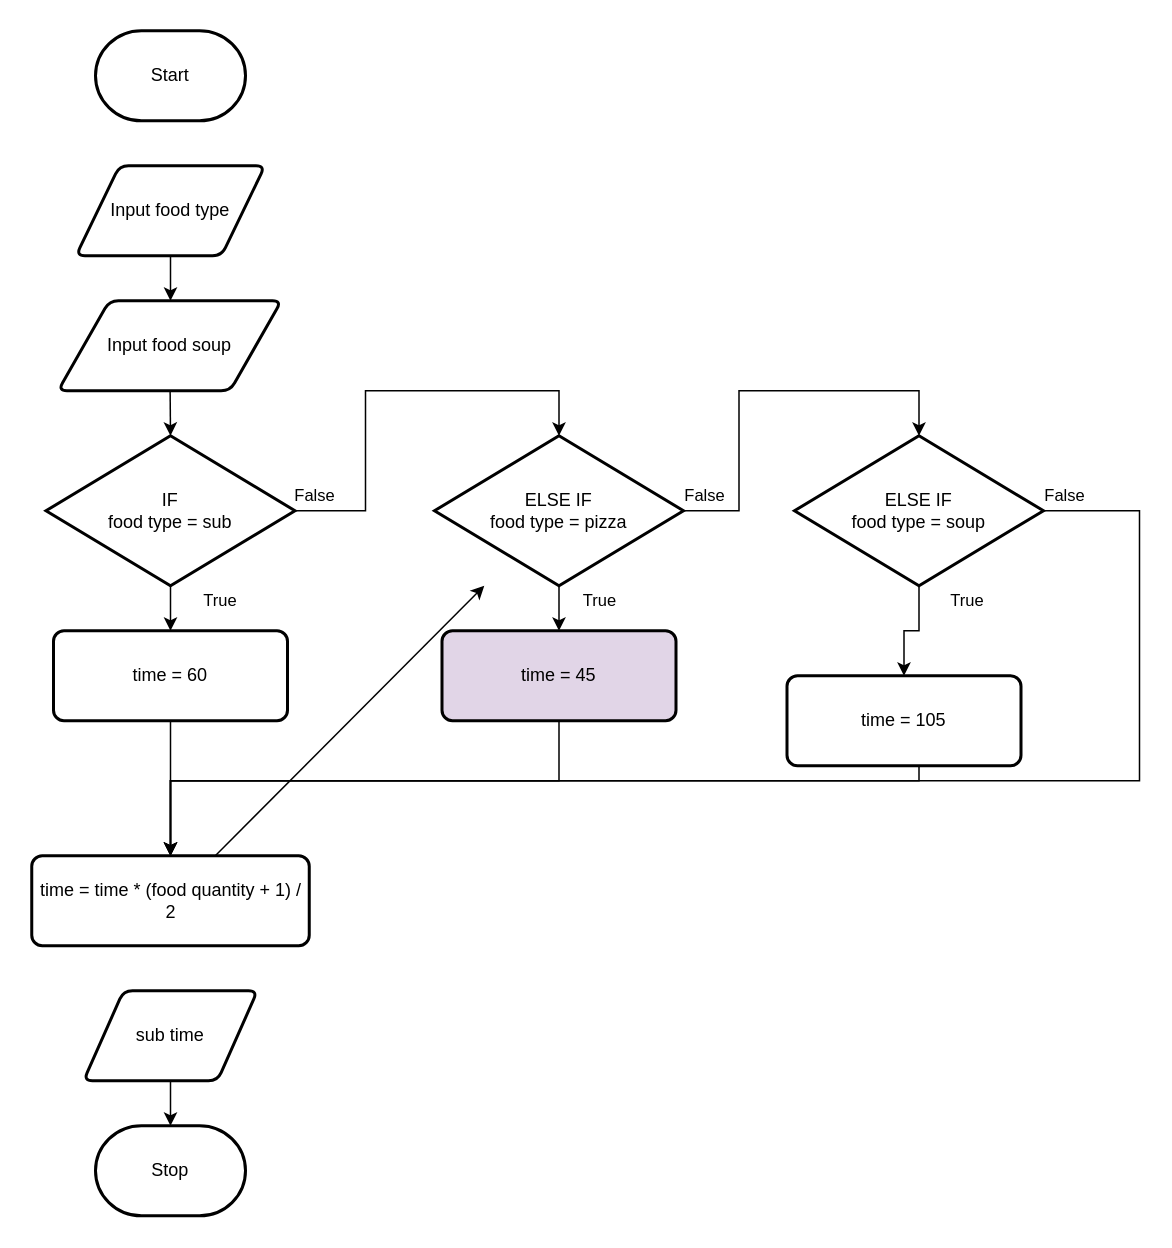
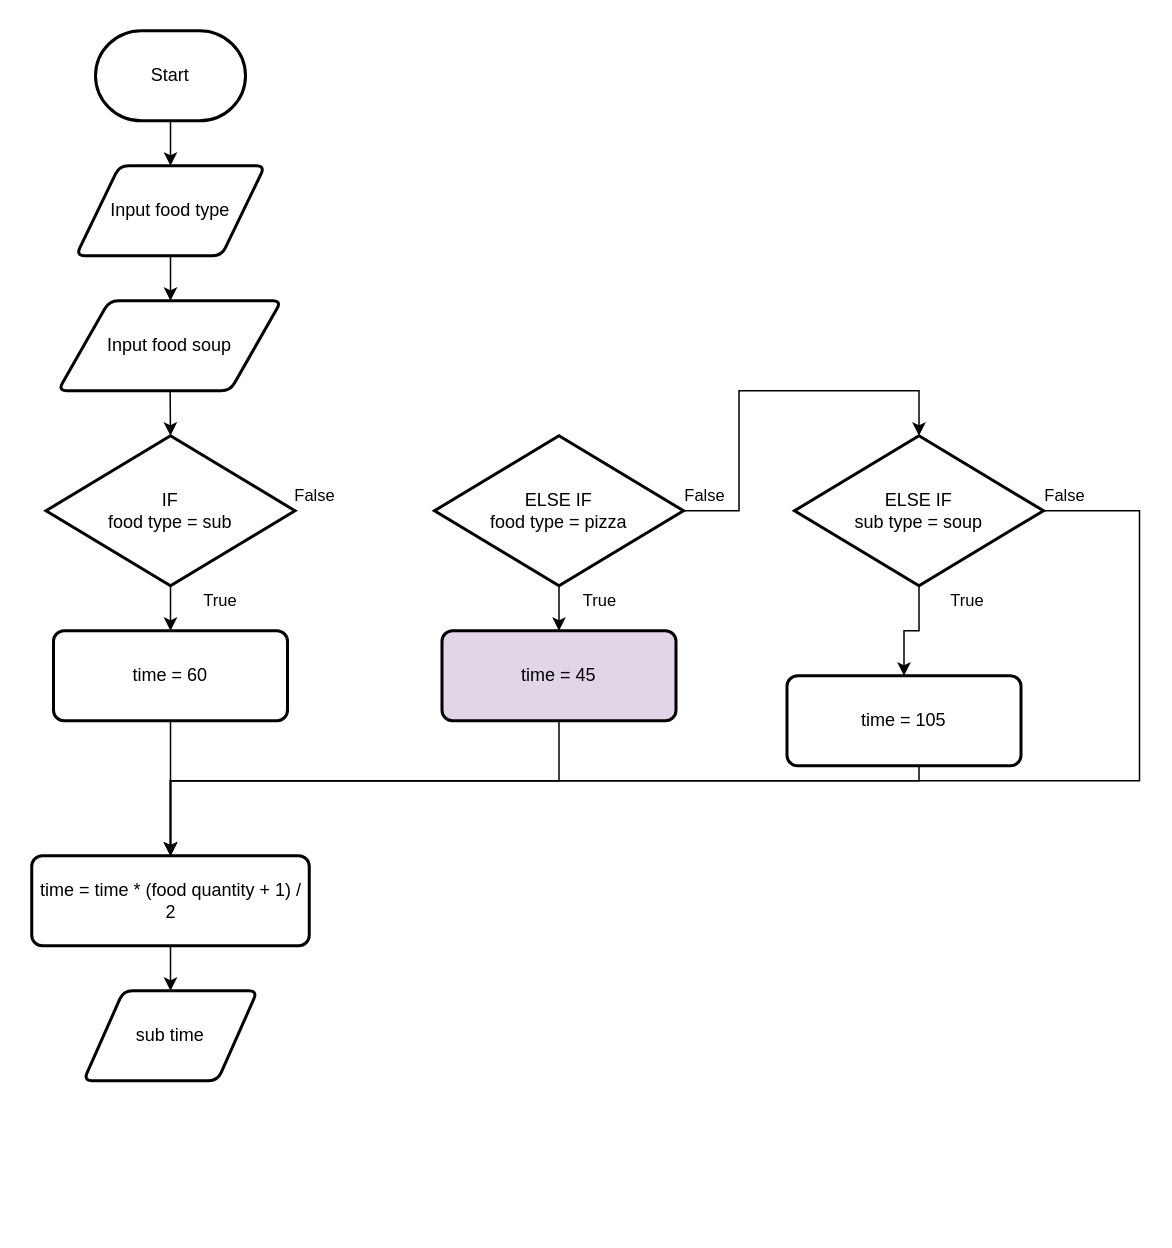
none -> (170, 138)
(384, 391) -> none
(919, 511) -> (919, 511)
(347, 724) -> (170, 963)
(170, 1098) -> none
(170, 1171) -> none
